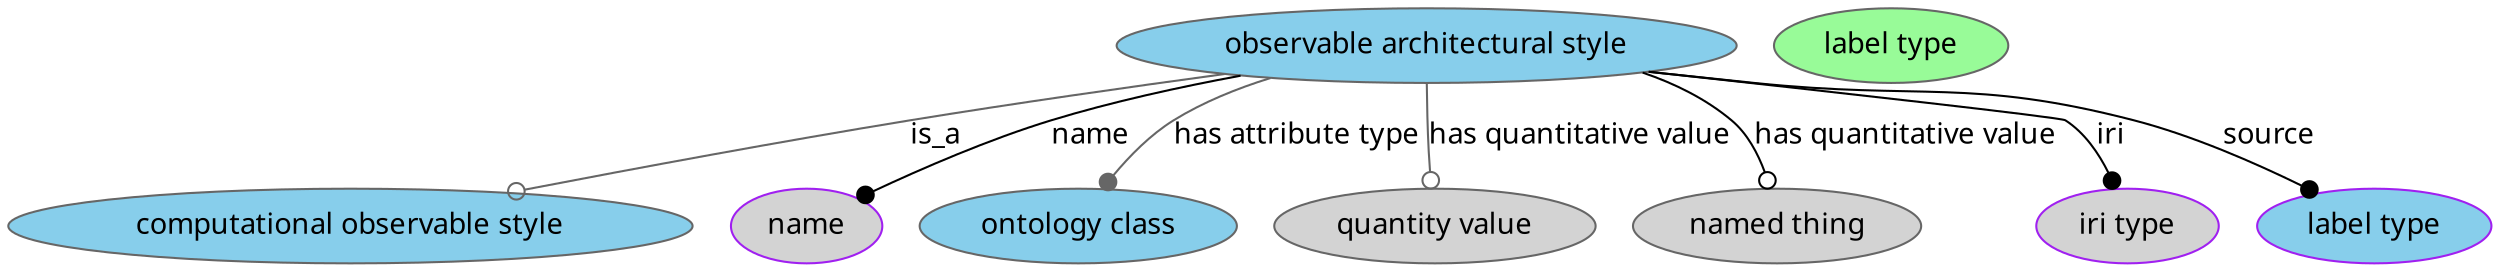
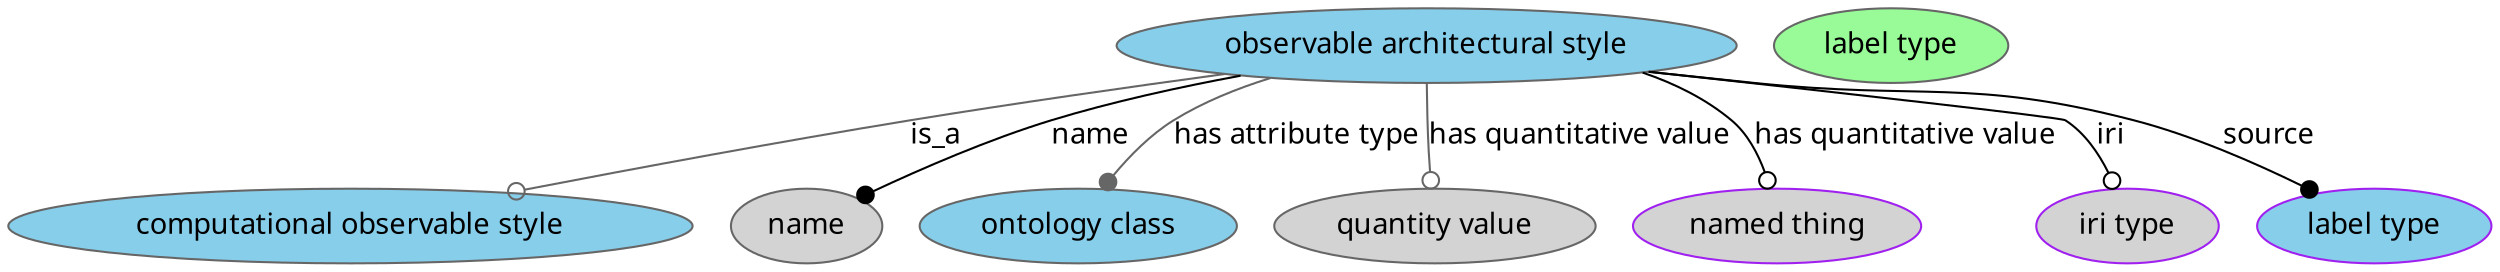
(1952, 106) -> (1952, 106)
(807, 226) -> (807, 226)
(1777, 226) -> (1777, 226)
